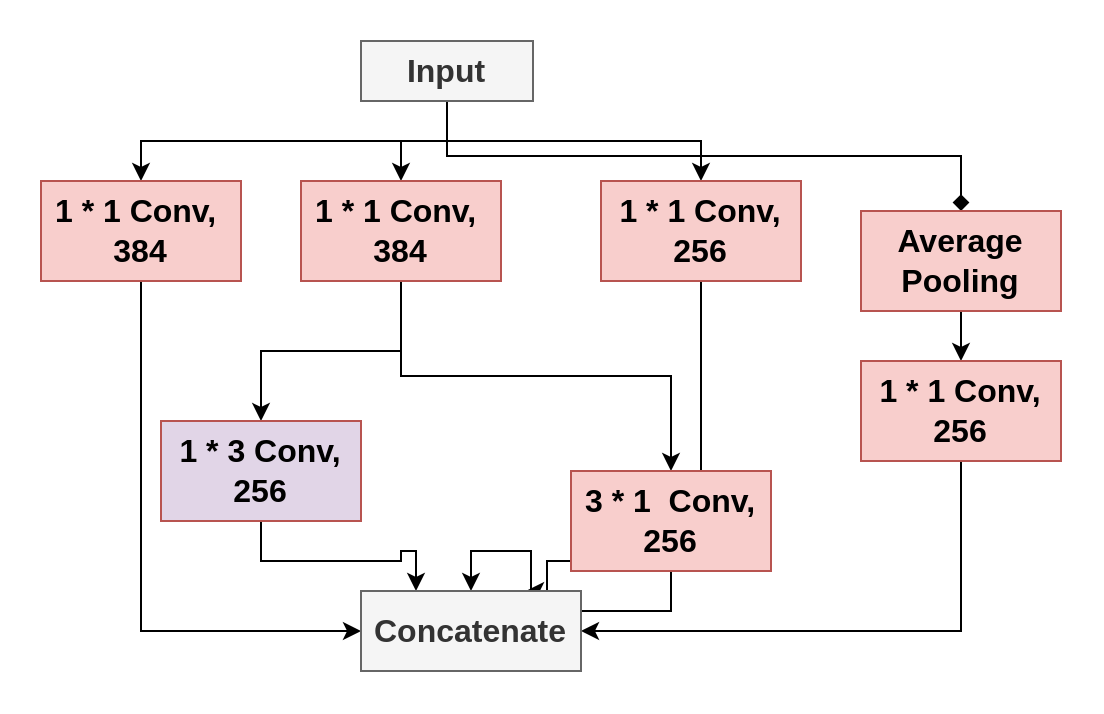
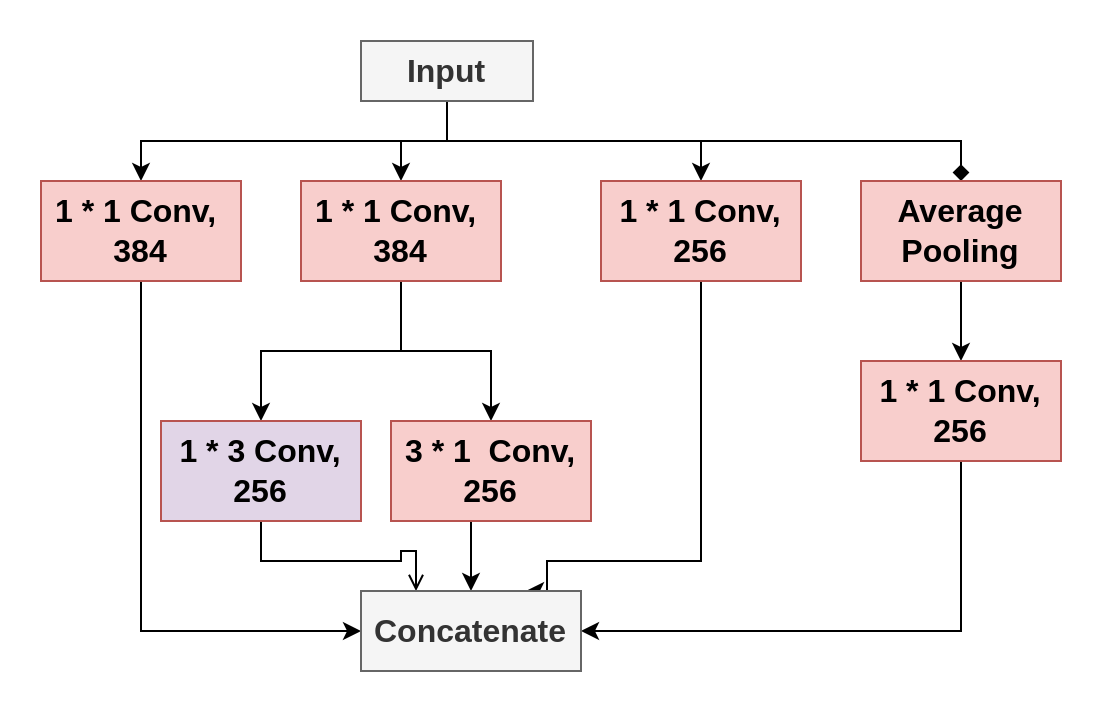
(961, 261) -> (961, 231)
(671, 521) -> (491, 471)
(416, 576) -> (416, 579)
